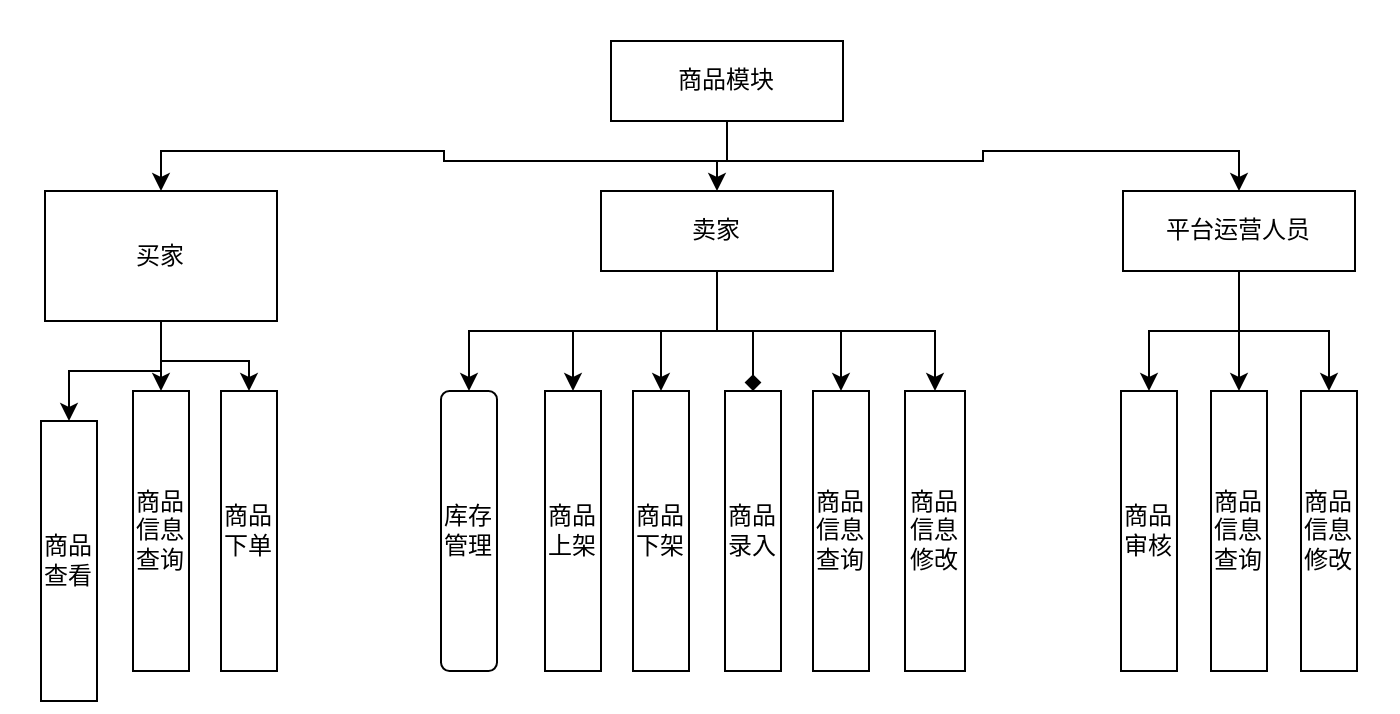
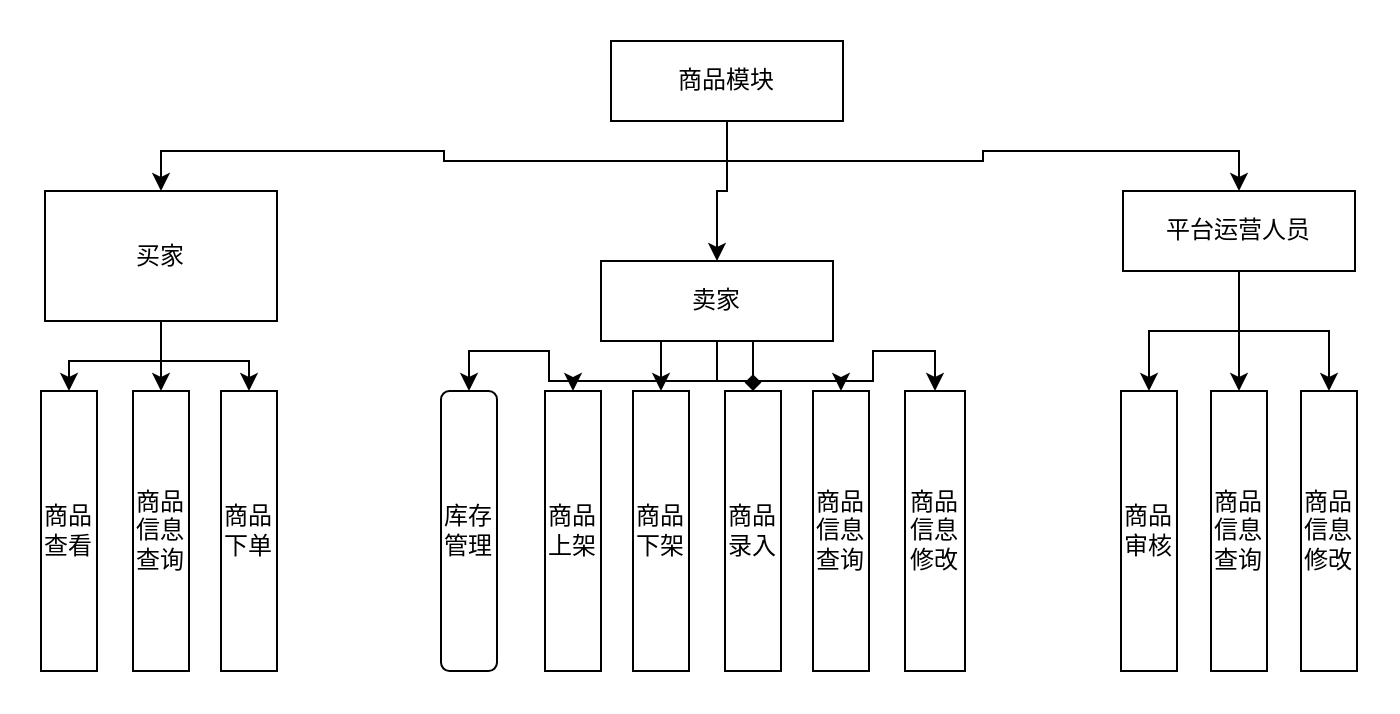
(717, 231) -> (717, 301)
(69, 561) -> (69, 531)
